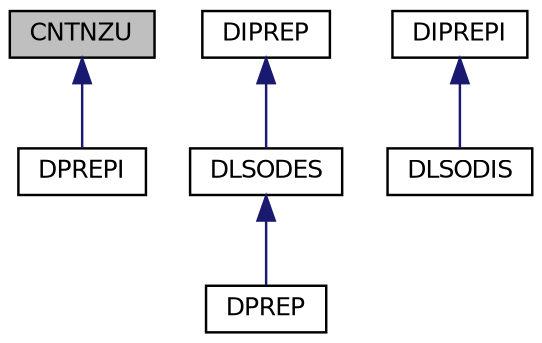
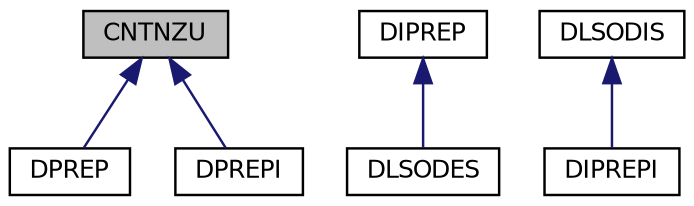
(460, 116) -> (612, 116)
(266, 253) -> (106, 114)
